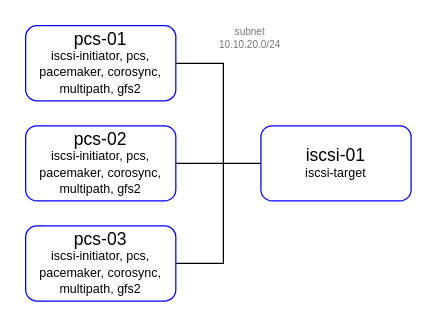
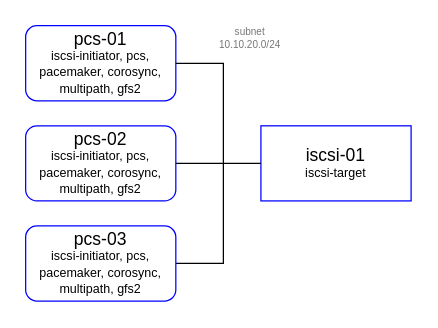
(336, 163) -> (336, 163)
